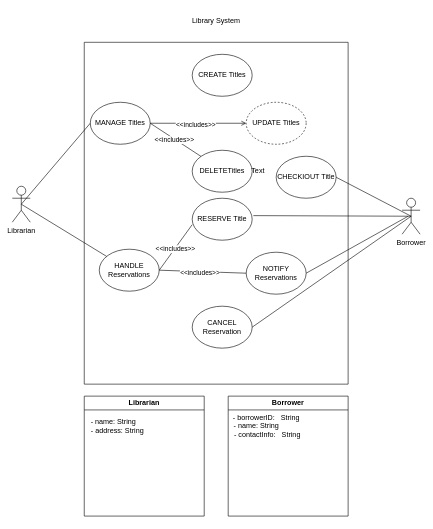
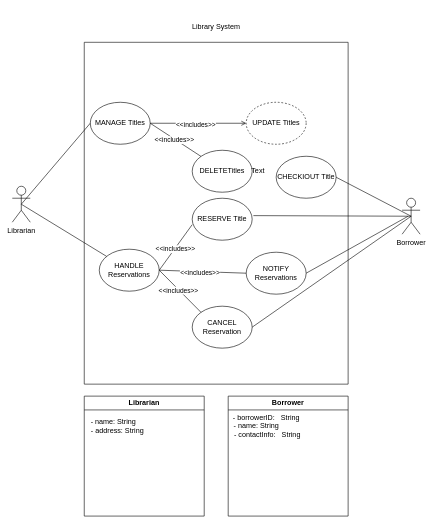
(216, 21) -> (216, 27)
(222, 75) -> none
none -> (181, 292)
